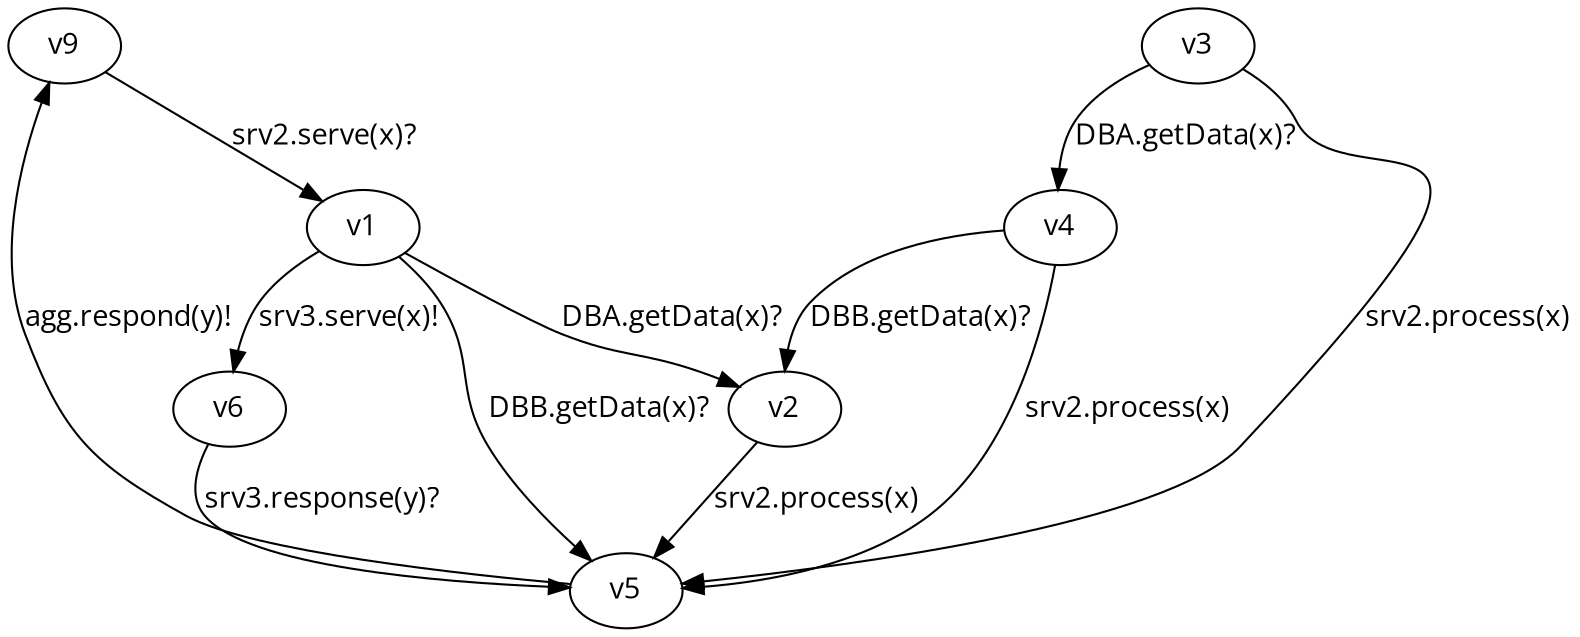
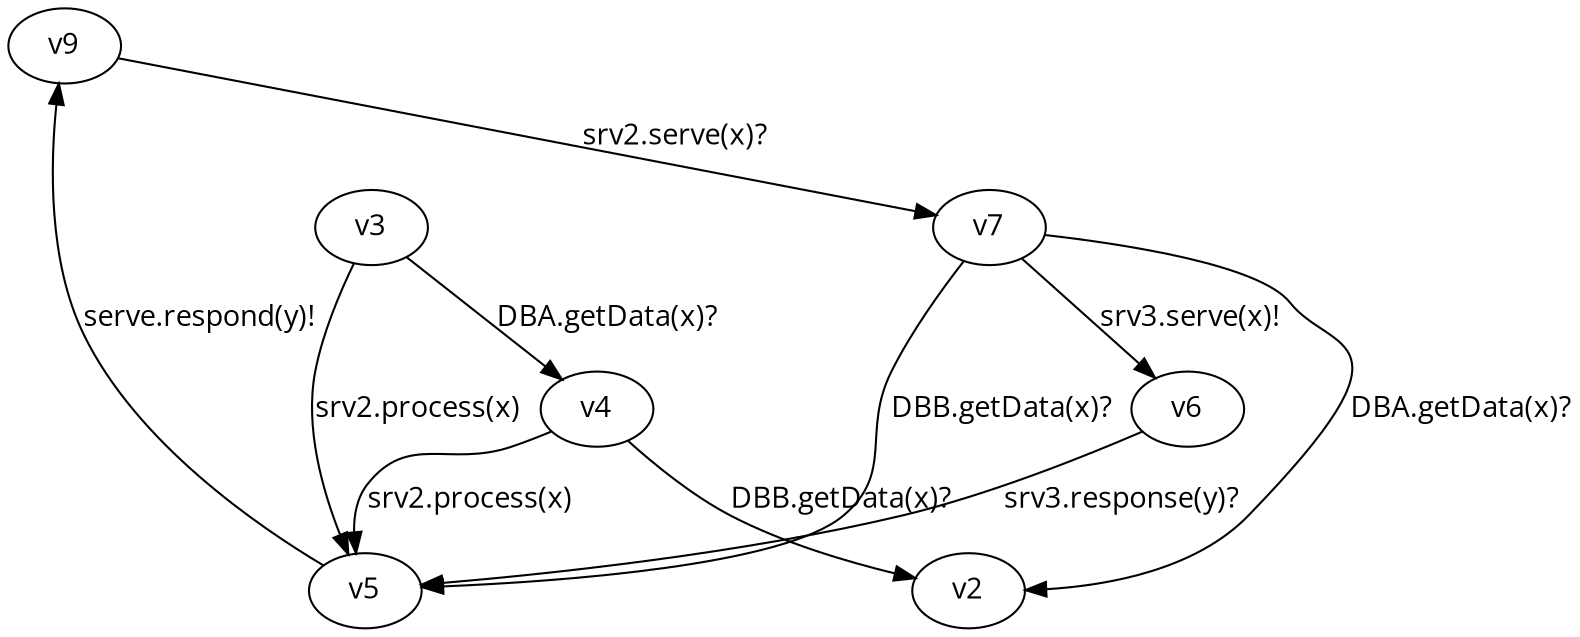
(363, 228) -> (989, 228)
(129, 318) -> (200, 318)
(713, 492) -> none
